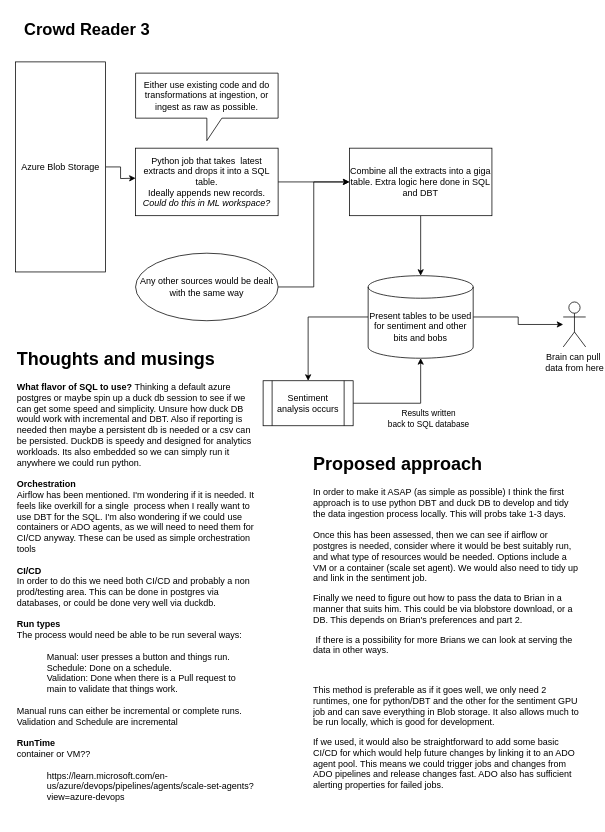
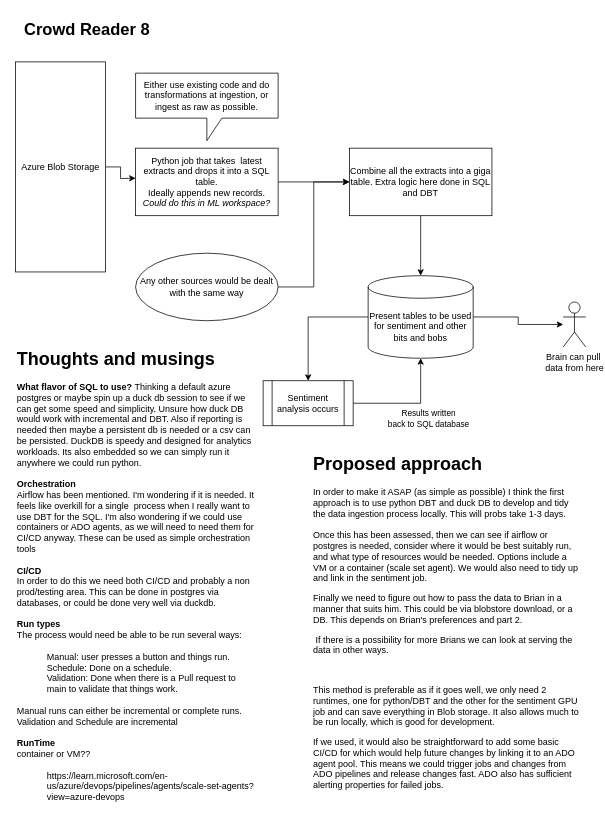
(87, 30) -> (87, 30)
